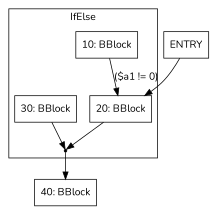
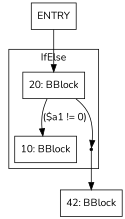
(113, 73) -> (42, 113)
(46, 109) -> none
(66, 193) -> (91, 203)
